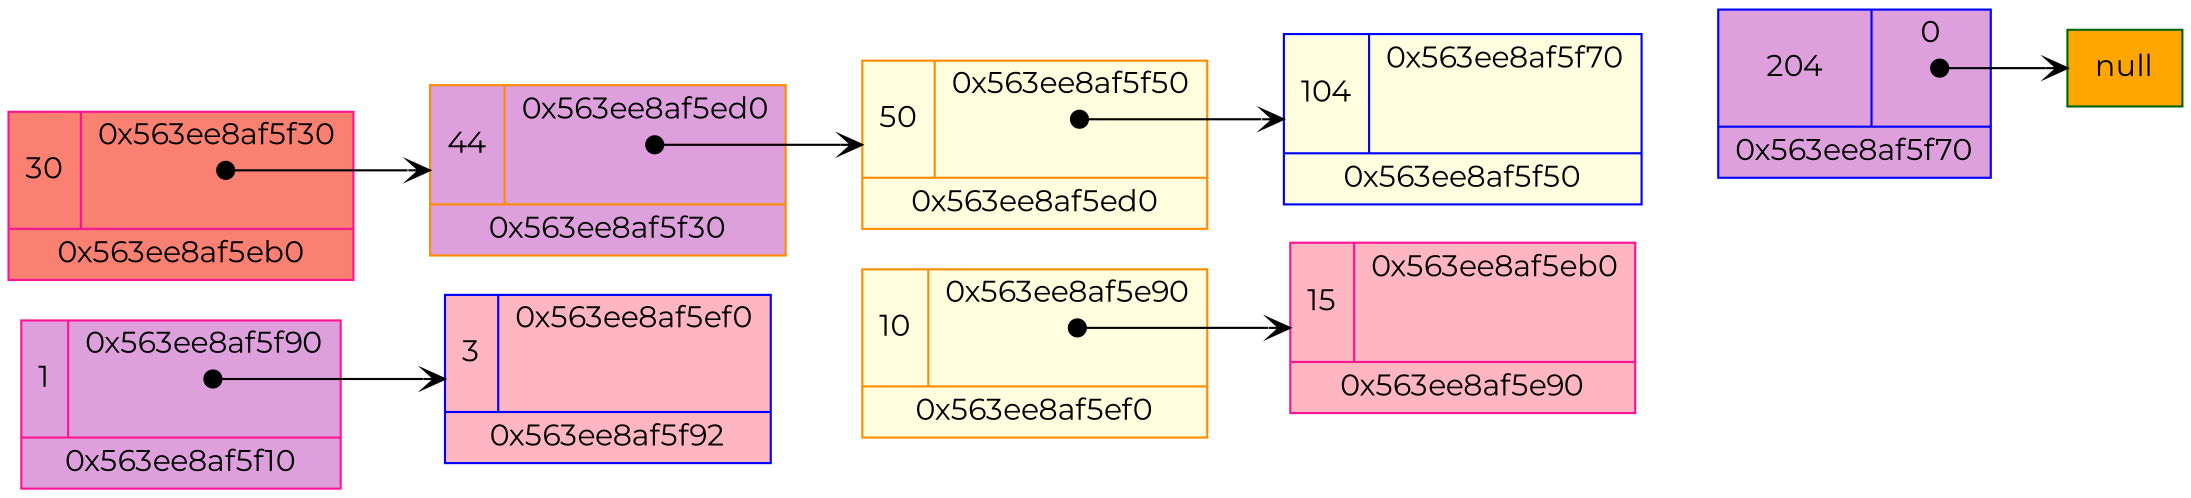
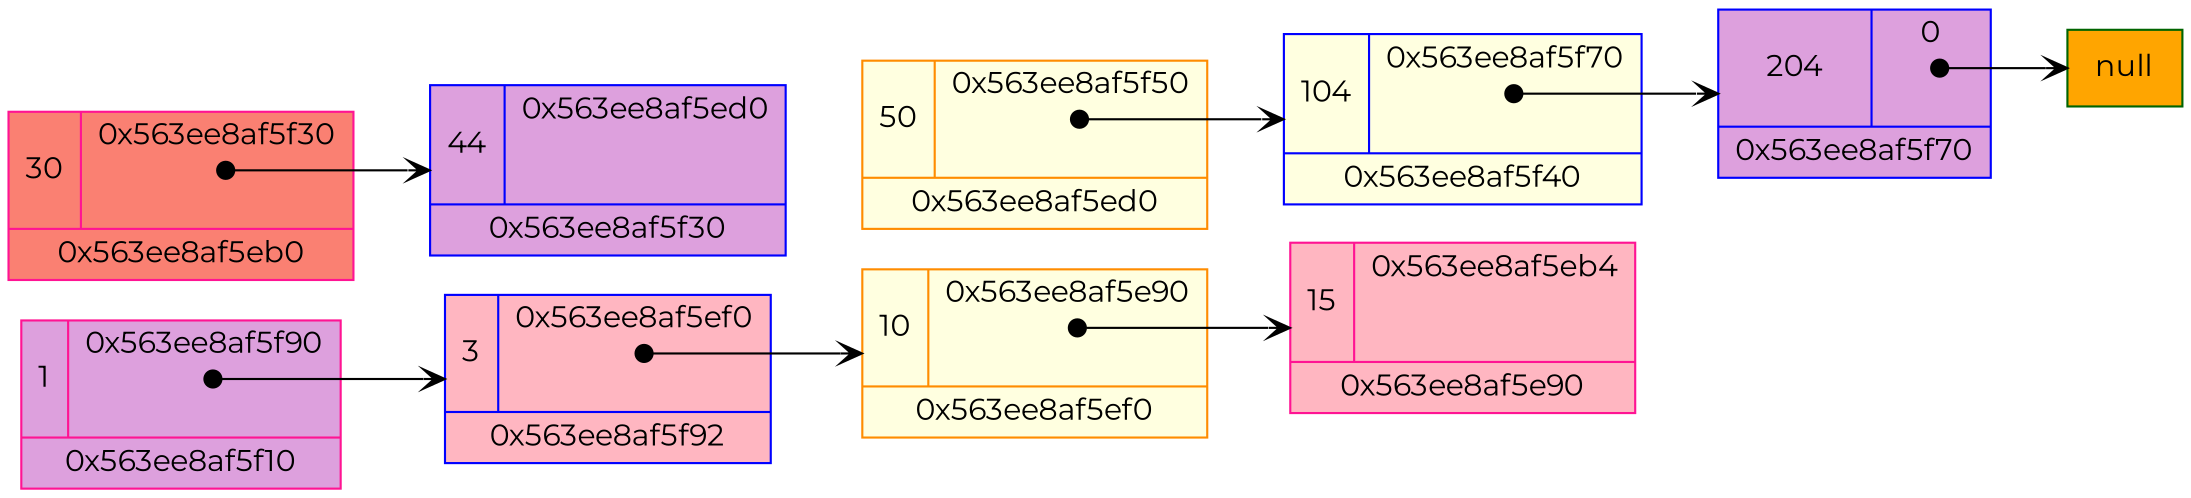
none -> (1609, 94)
(752, 145) -> none
(608, 170) -> (608, 170)
(1463, 178) -> (1463, 178)
(1495, 267) -> (1495, 267)
none -> (747, 353)
